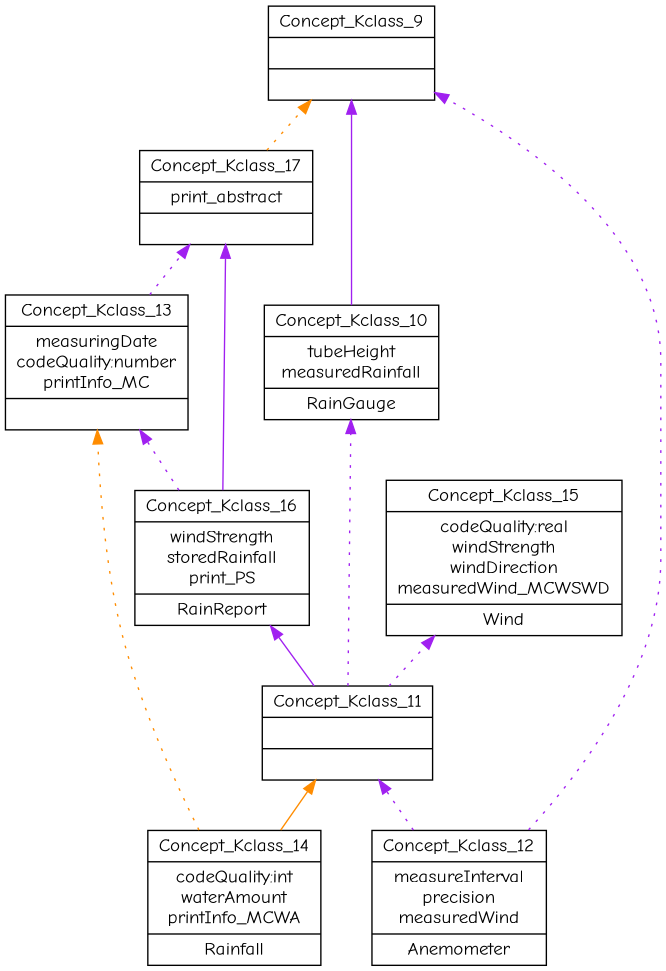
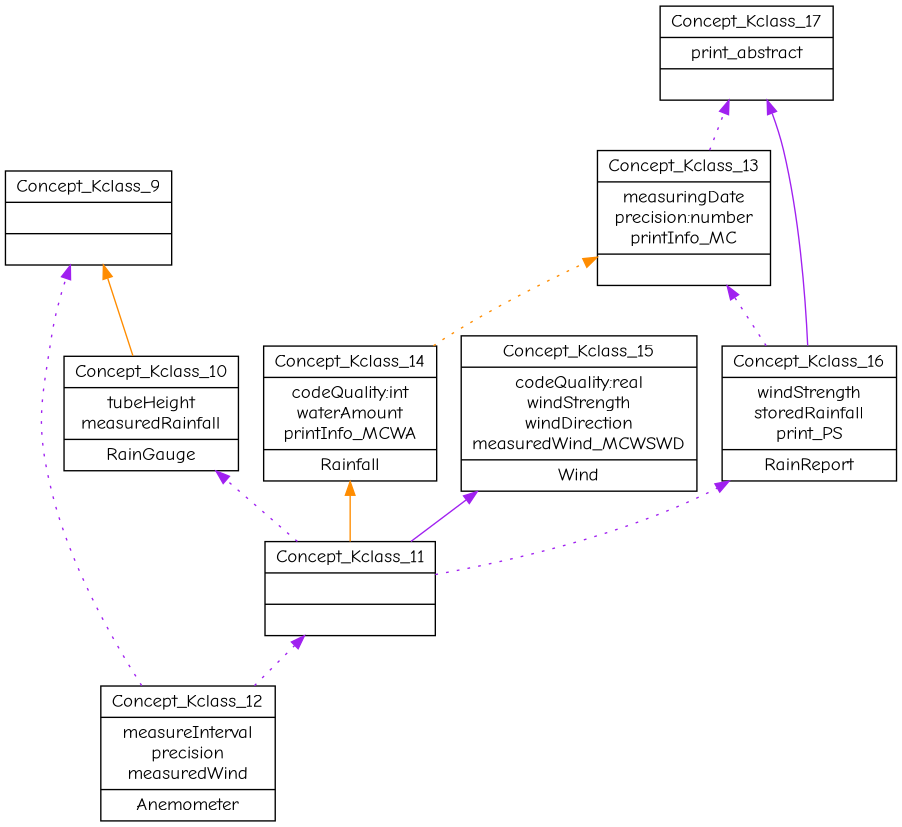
(284, 130) -> none
(352, 210) -> (120, 317)
(97, 362) -> (684, 217)
(297, 662) -> (579, 541)
(407, 666) -> (439, 521)
(294, 811) -> (350, 518)
